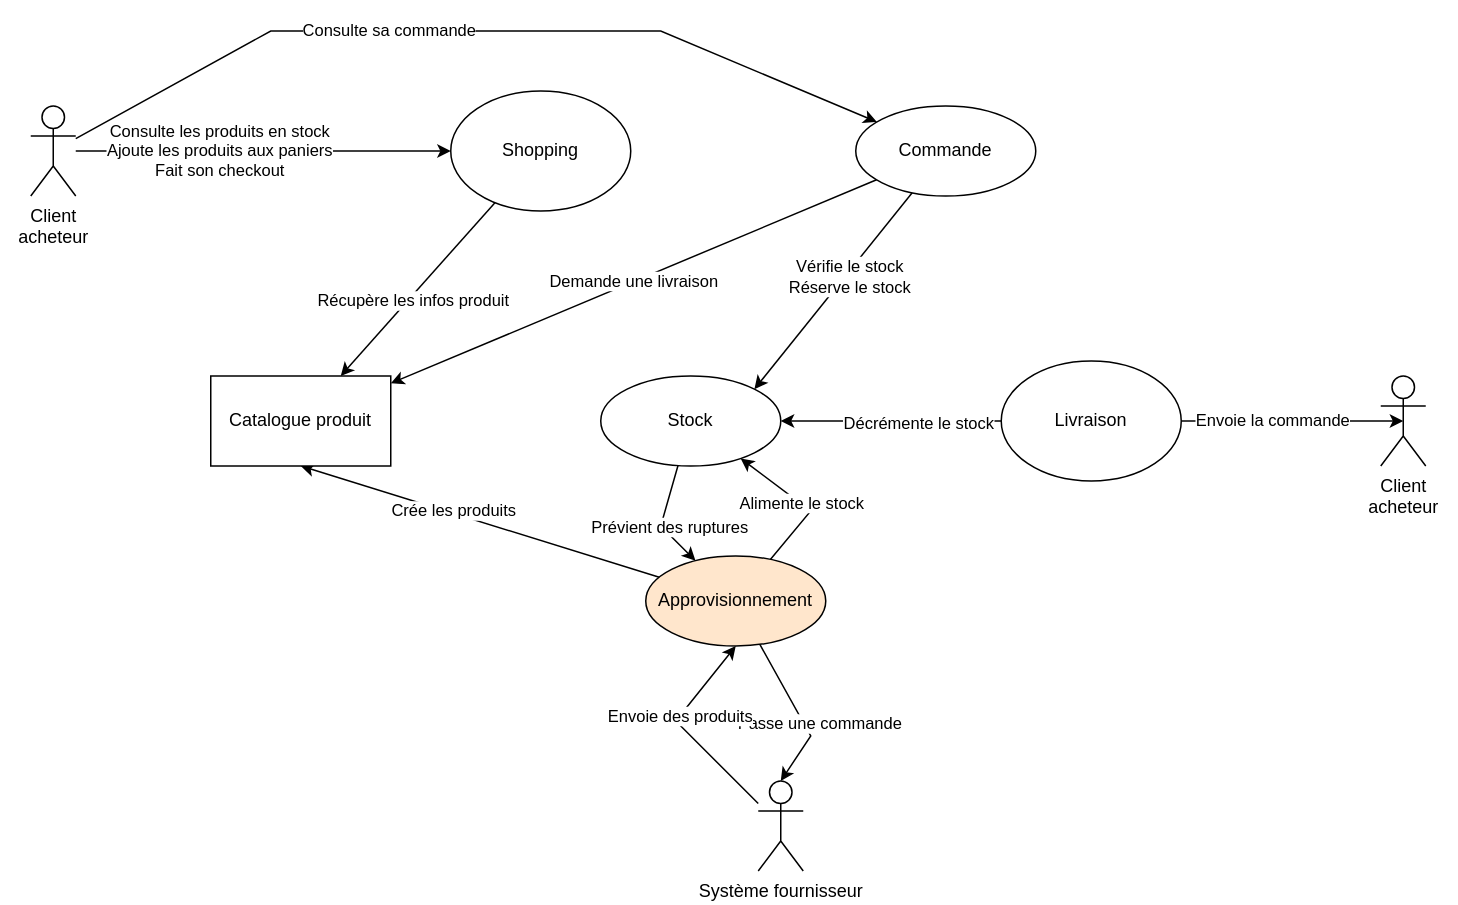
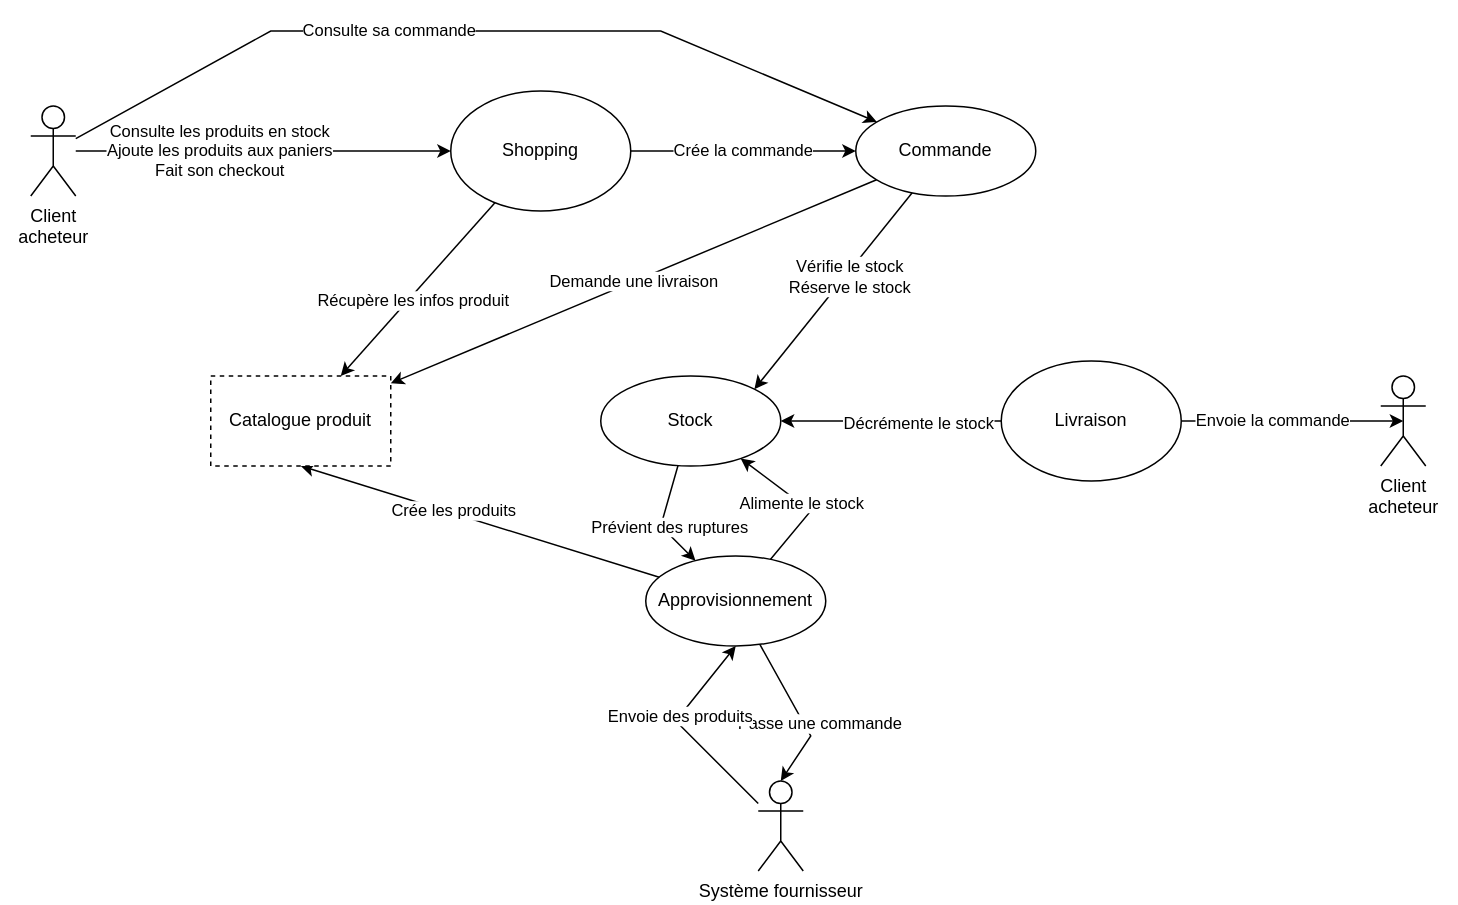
none -> (738, 151)
(301, 421) -> (301, 421)
(736, 601) -> (736, 601)
